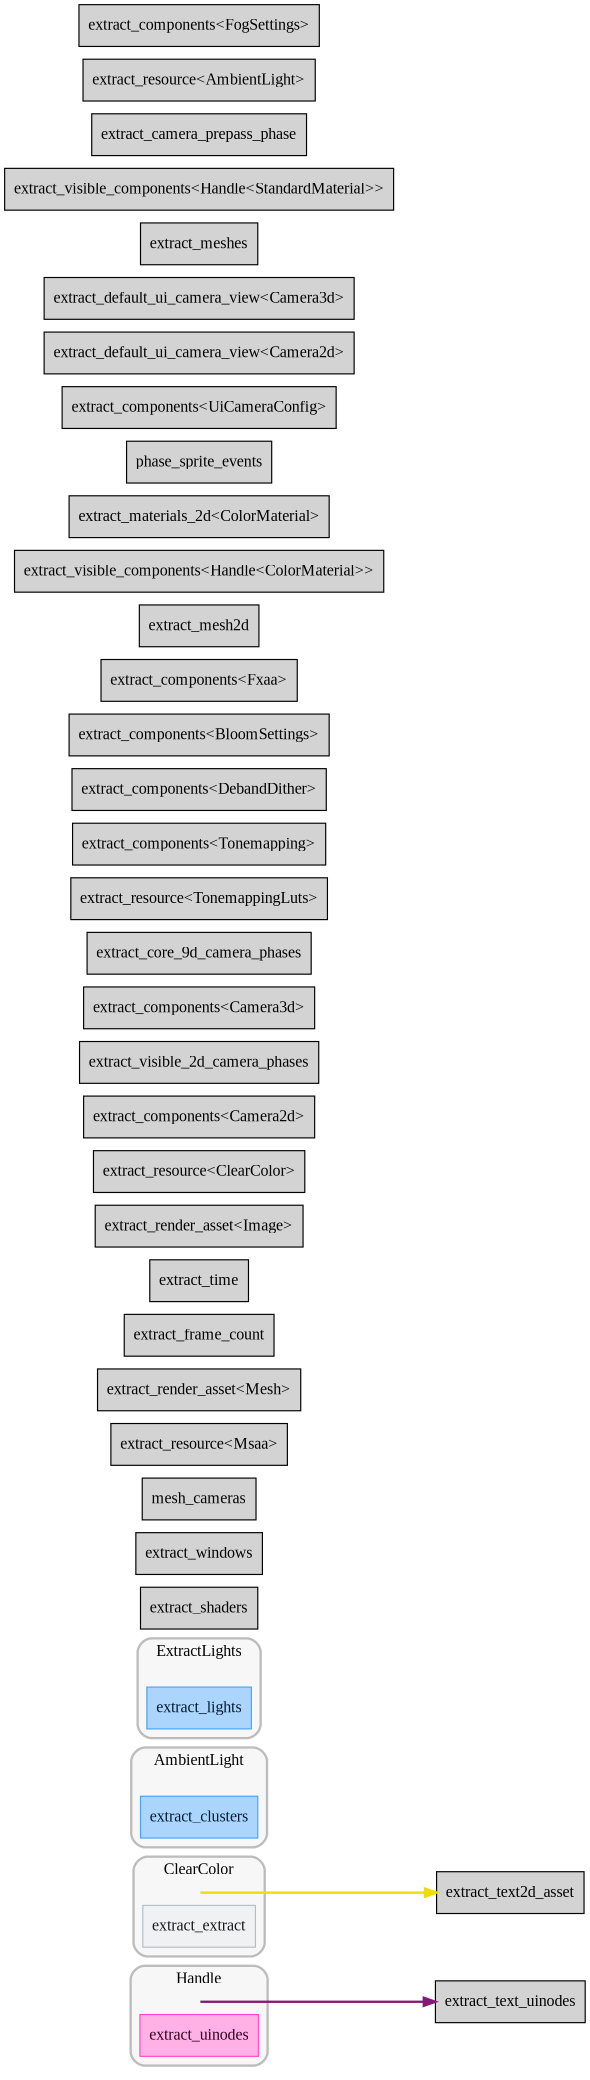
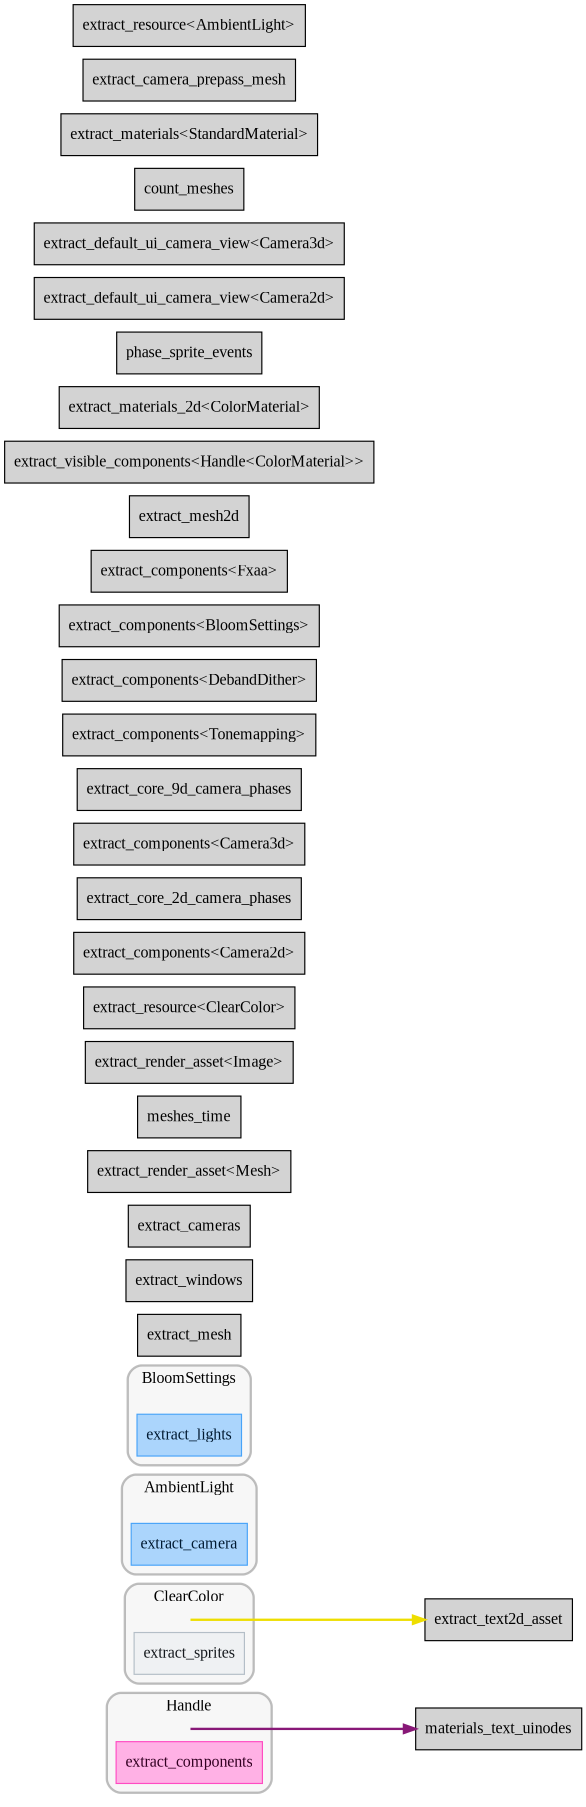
(199, 26) -> none
none -> (189, 135)
(199, 135) -> (189, 80)
(199, 189) -> none
(199, 244) -> (189, 189)
(199, 408) -> none
(199, 899) -> none
(199, 1062) -> (189, 899)
(199, 1281) -> (189, 1117)
(199, 1335) -> none
(199, 1444) -> none
(199, 1499) -> (189, 1226)
(199, 1608) -> (189, 1335)
(199, 1652) -> (189, 1379)
(199, 1817) -> (189, 1544)
(199, 1926) -> (189, 1653)
(510, 2002) -> (499, 1729)
(199, 2035) -> (189, 1763)
